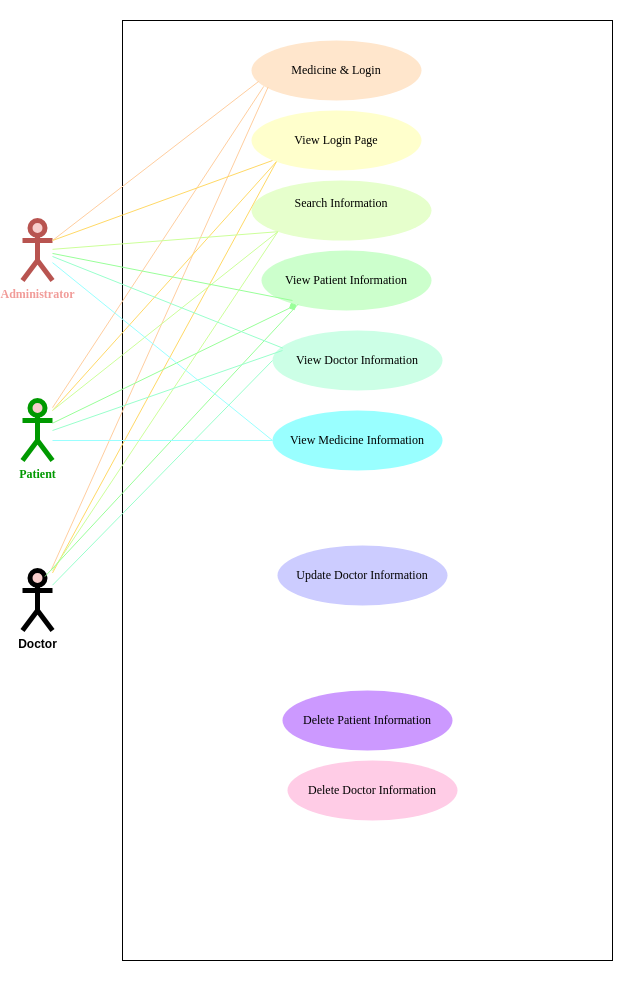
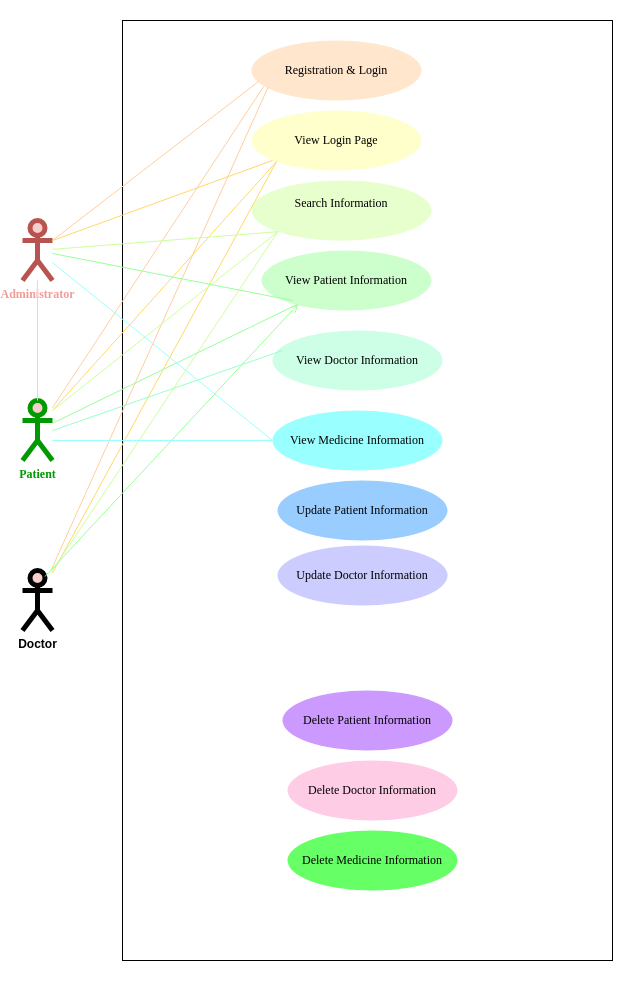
(337, 71) -> (337, 71)
(122, 284) -> (38, 398)
(295, 308) -> (294, 309)
(289, 309) -> (289, 308)
none -> (363, 511)
(123, 514) -> none
none -> (373, 861)
